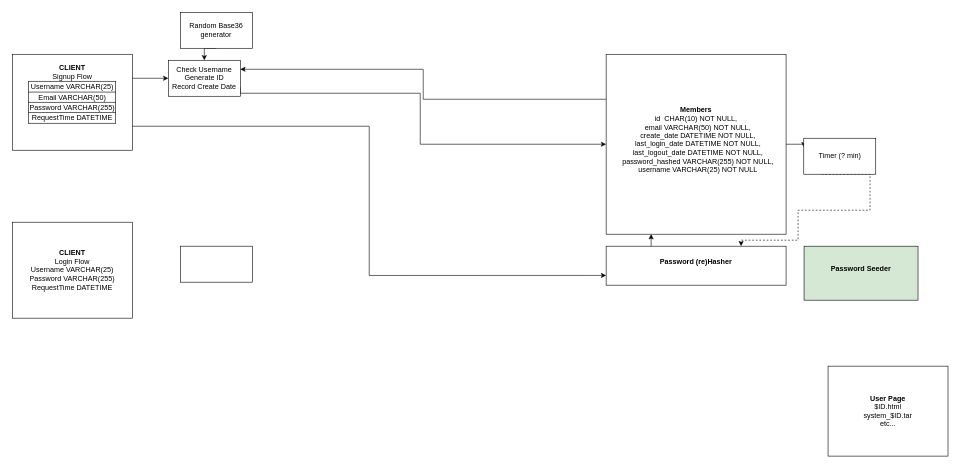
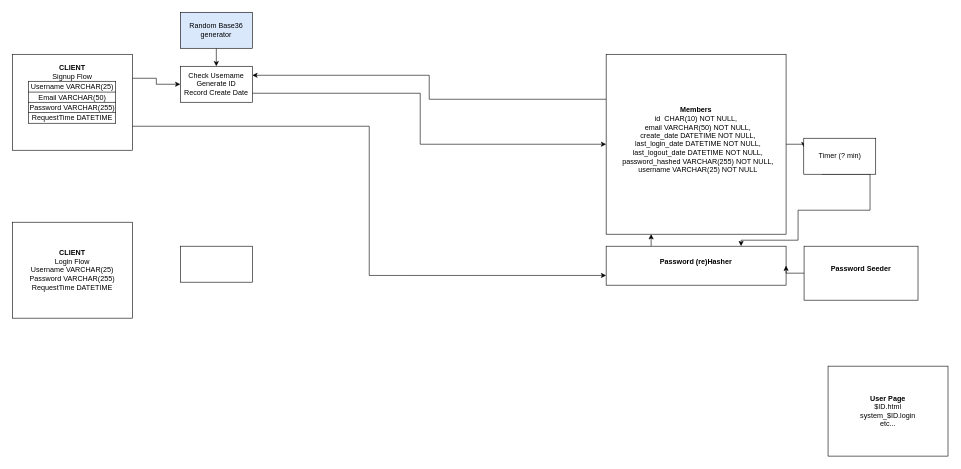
(216, 30) -> (216, 30)
(204, 78) -> (216, 84)
(809, 210) -> (809, 210)
none -> (786, 271)
(861, 273) -> (861, 273)
(888, 411) -> (888, 411)
